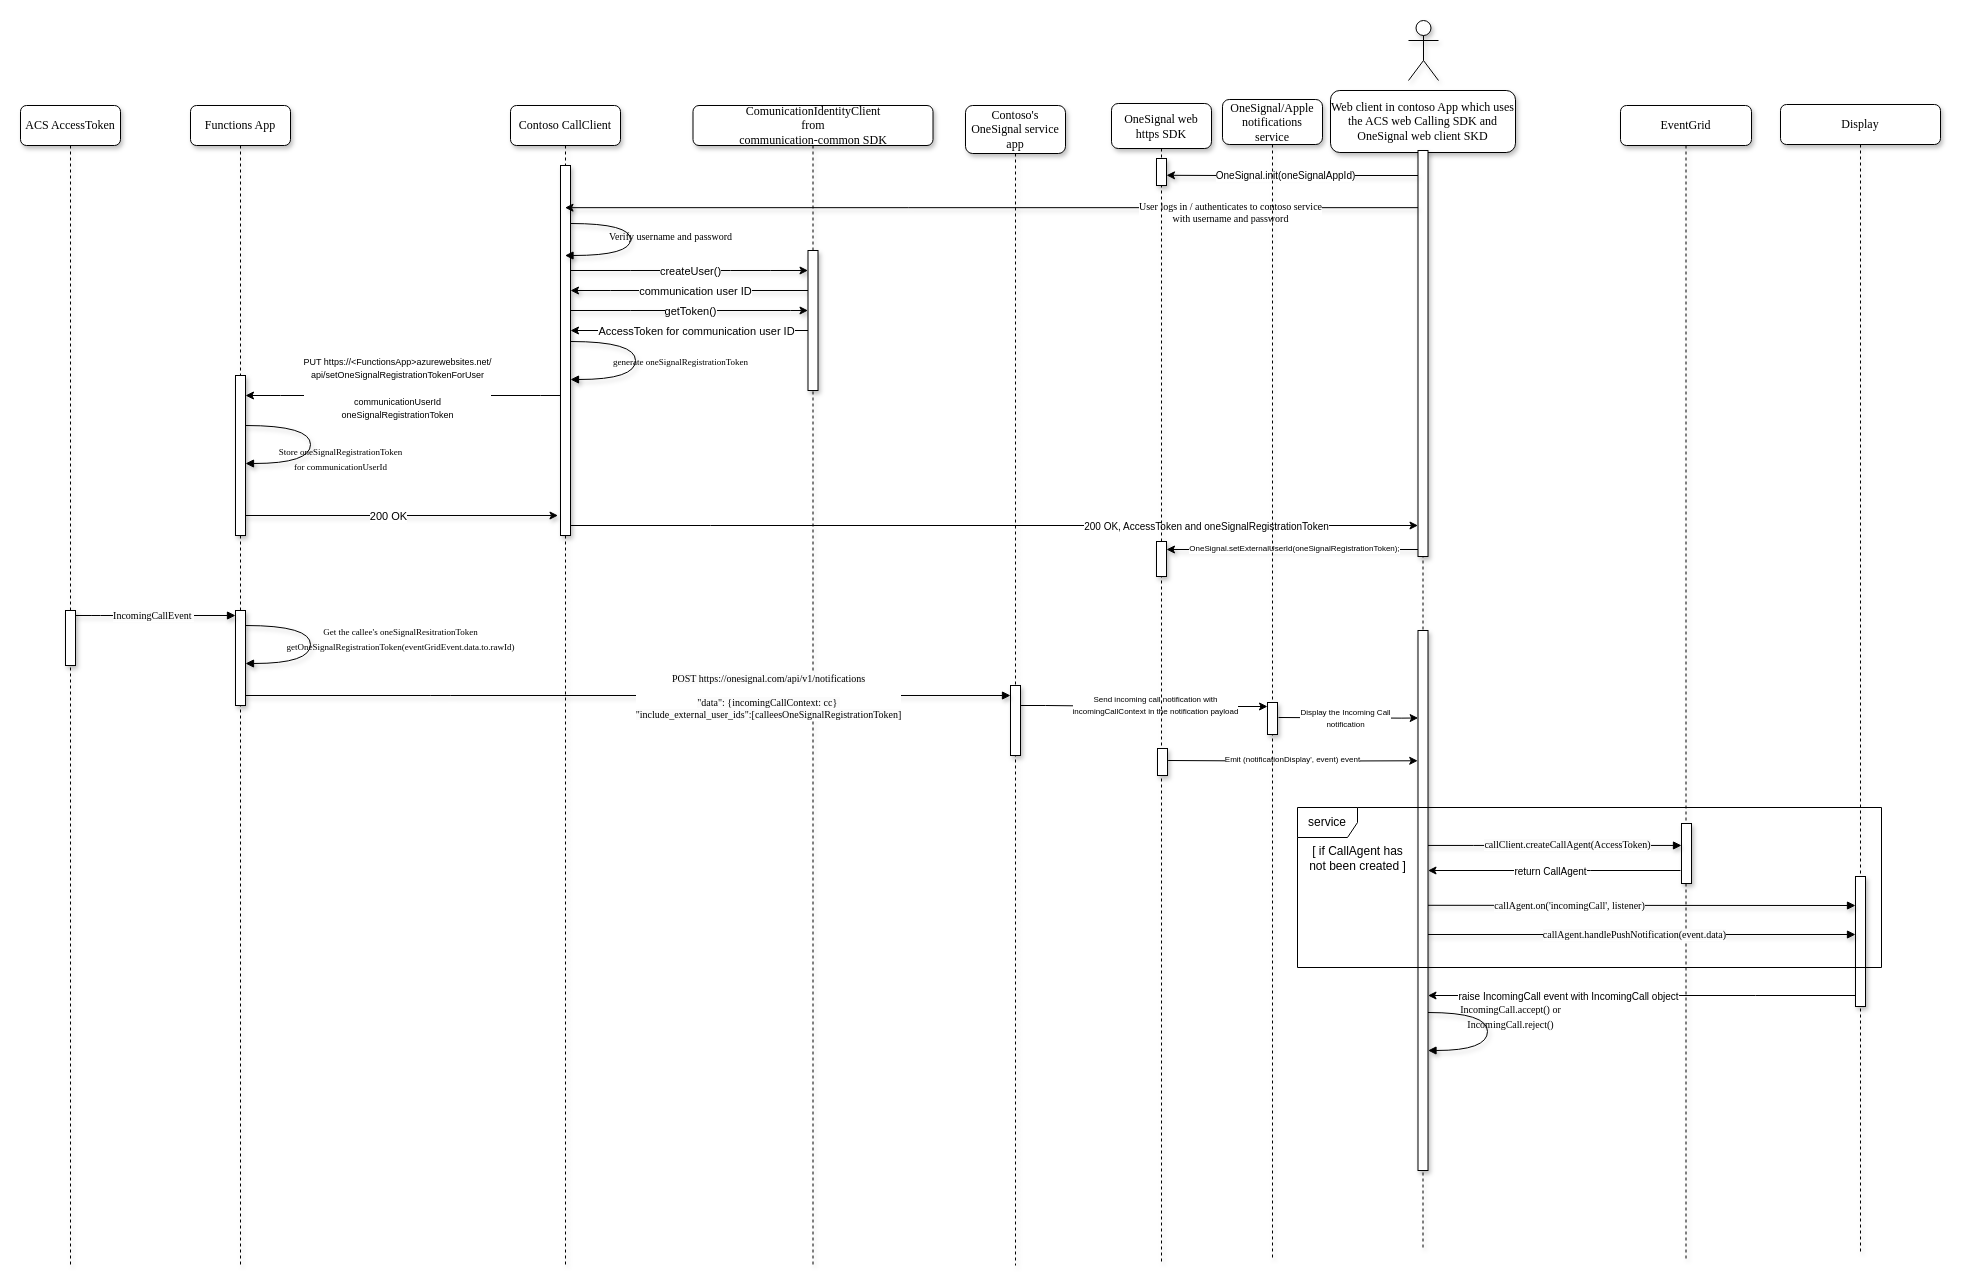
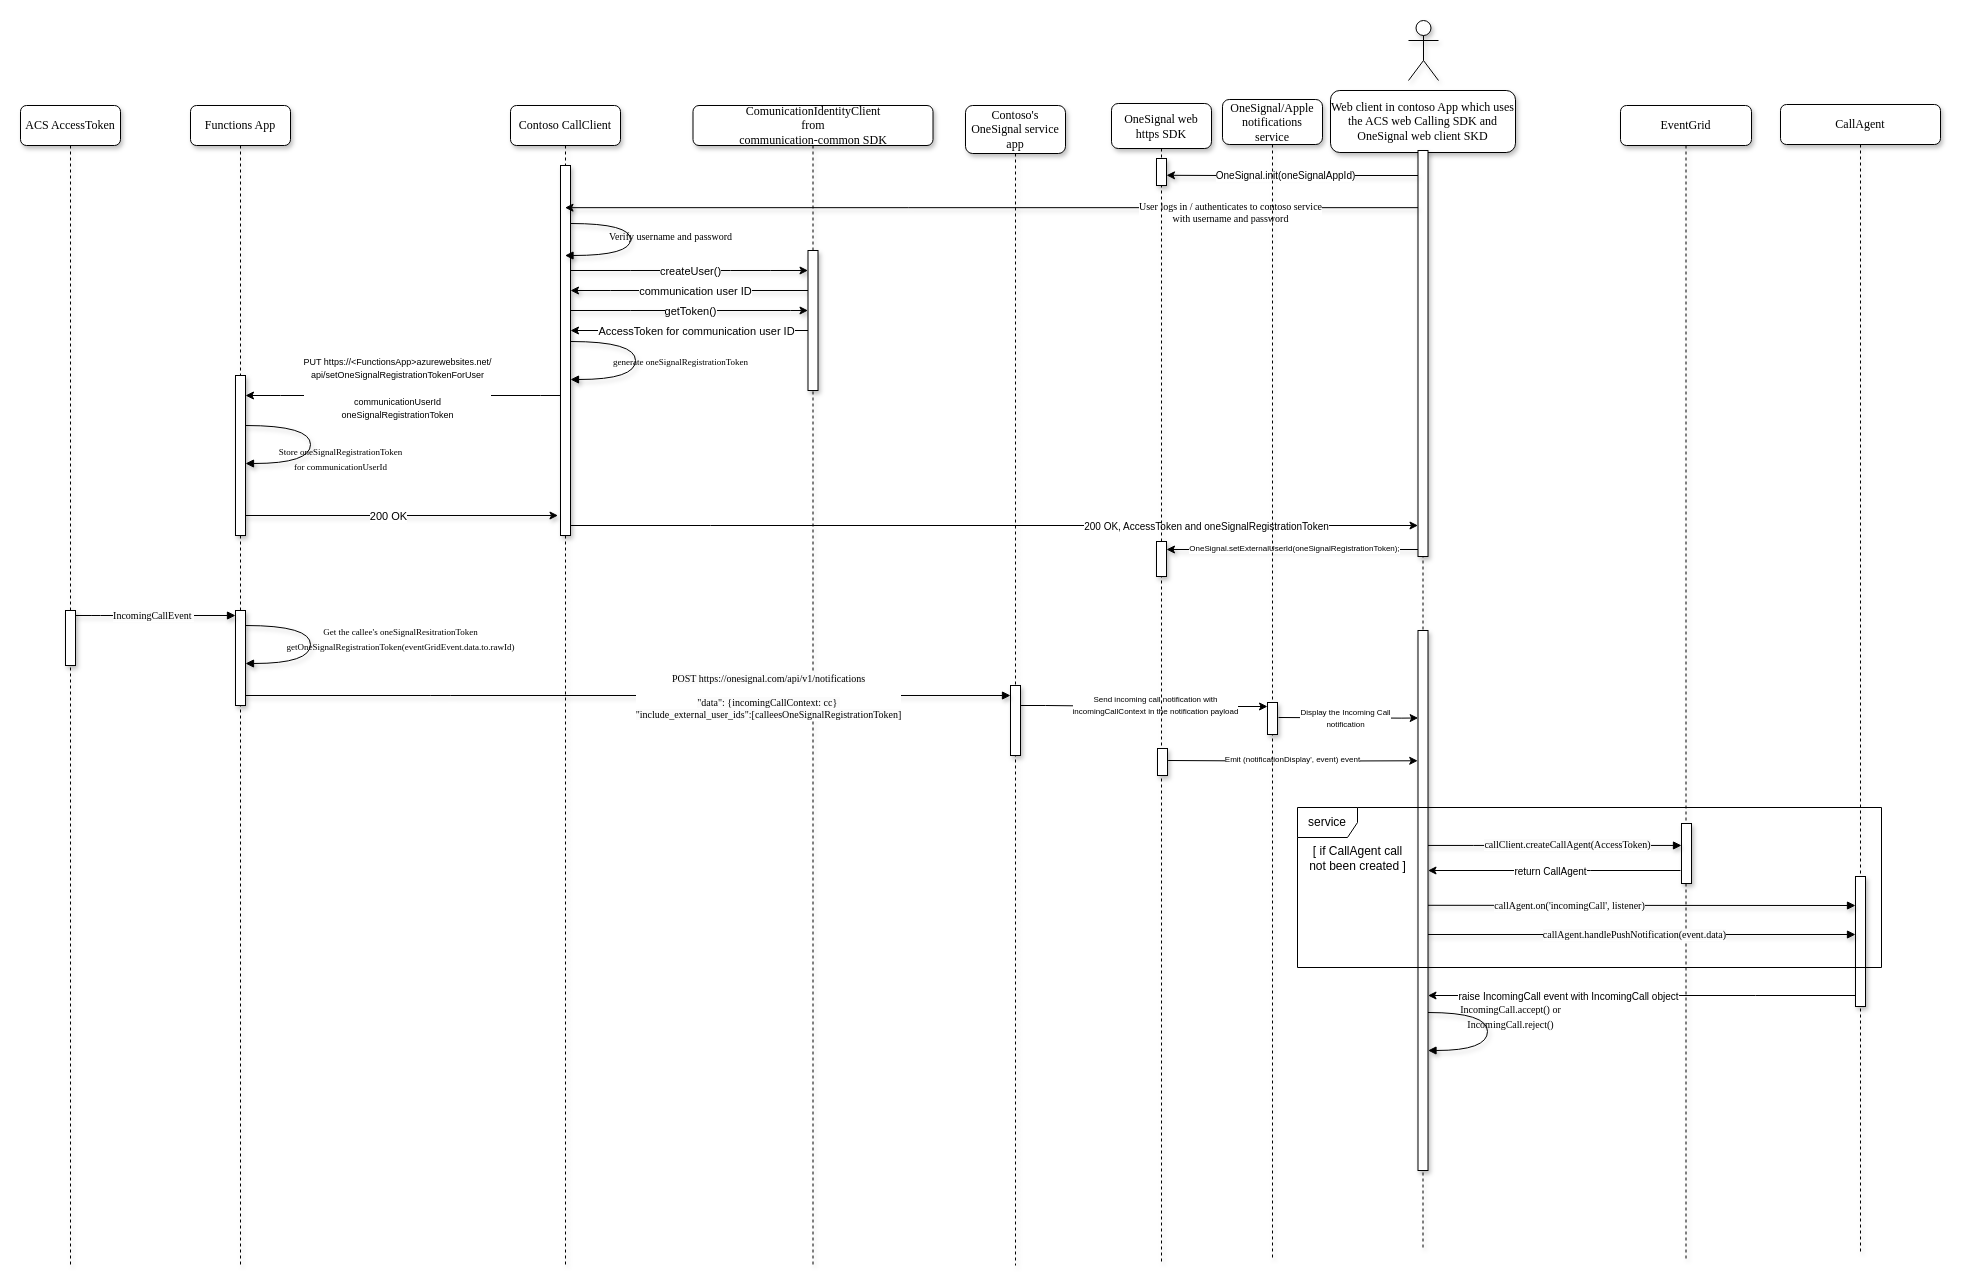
(1861, 125) -> (1861, 125)
(1358, 859) -> (1358, 859)
